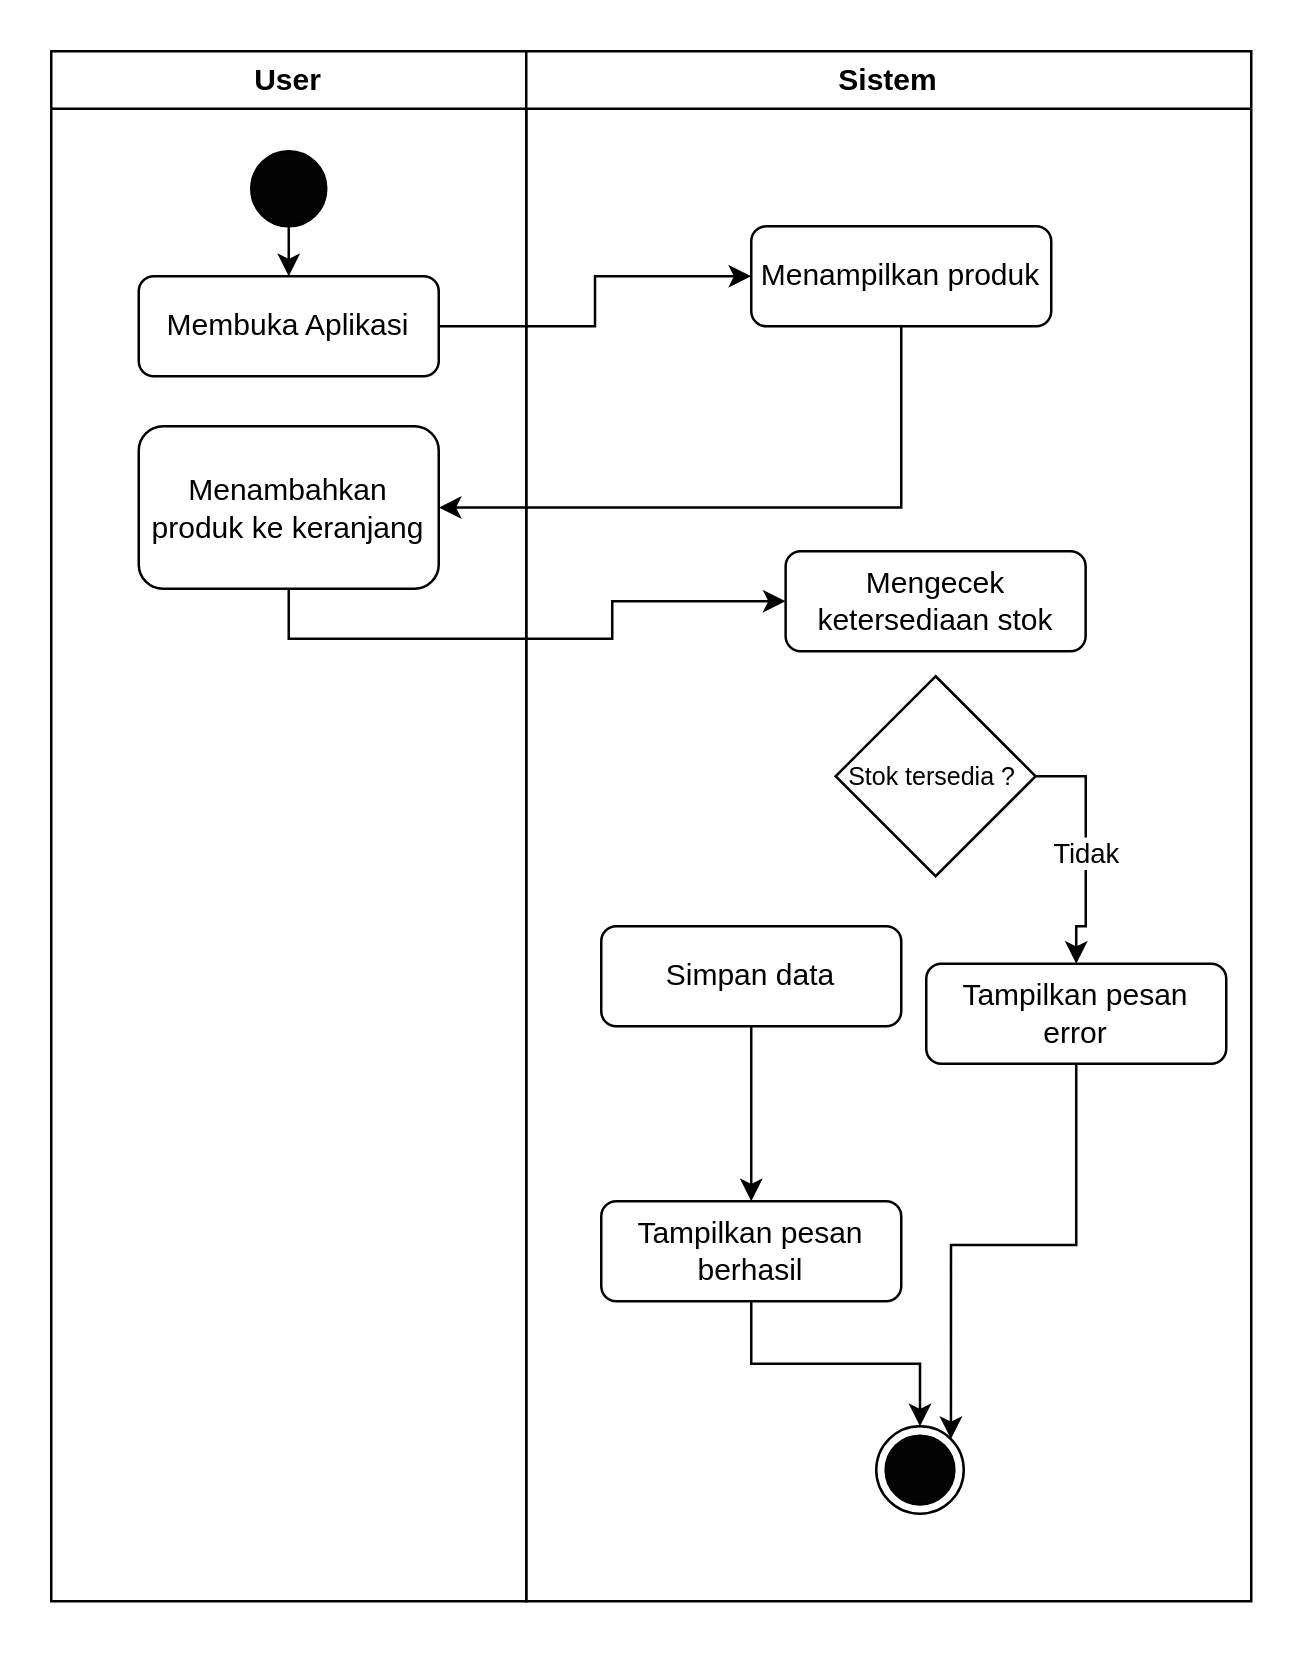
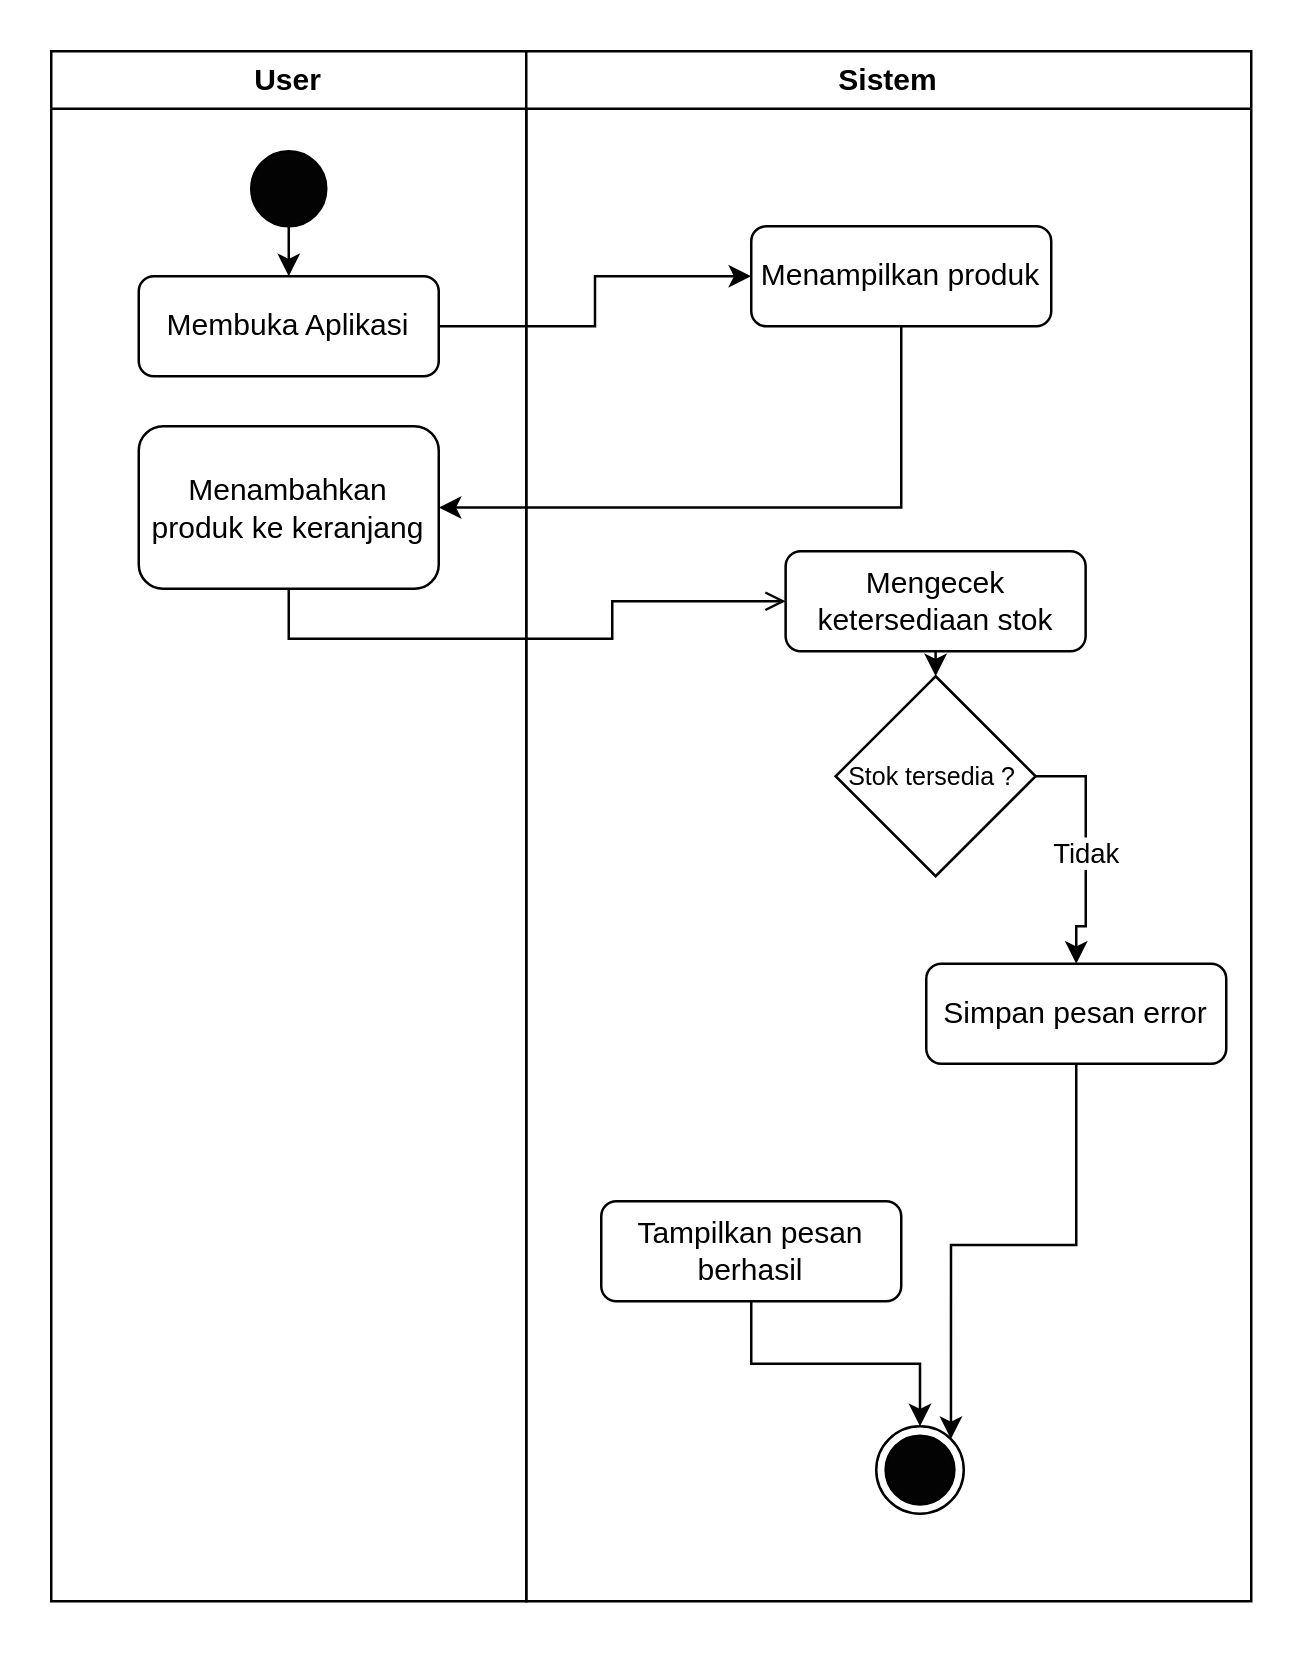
(767, 601) -> (771, 601)
none -> (936, 655)
(751, 976) -> none
(1076, 1014) -> (1076, 1014)
(751, 1105) -> none
